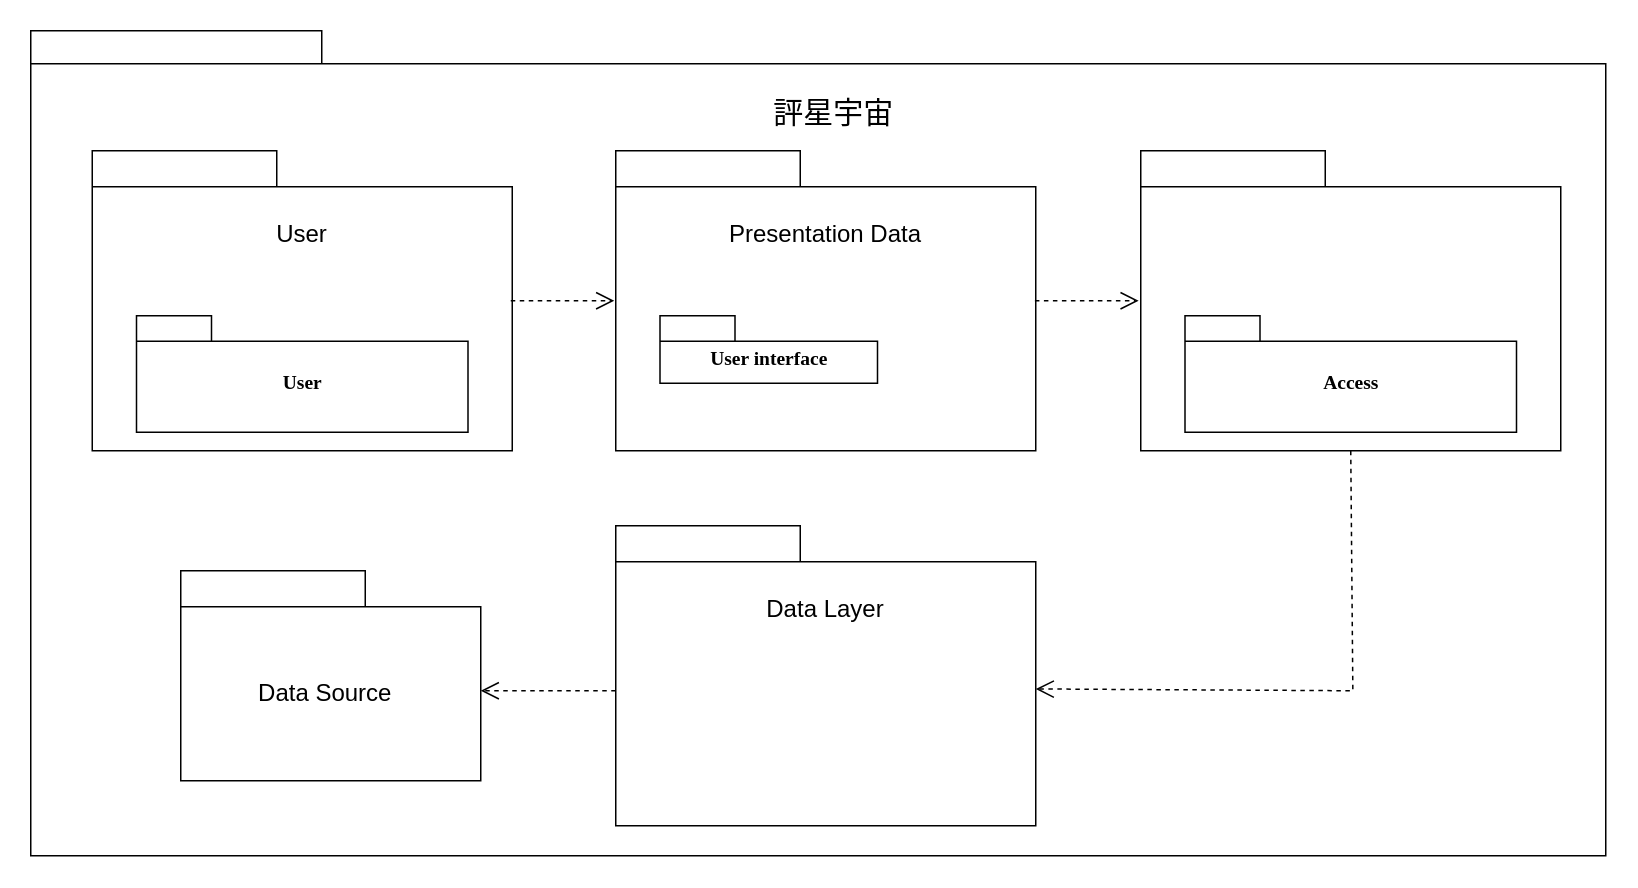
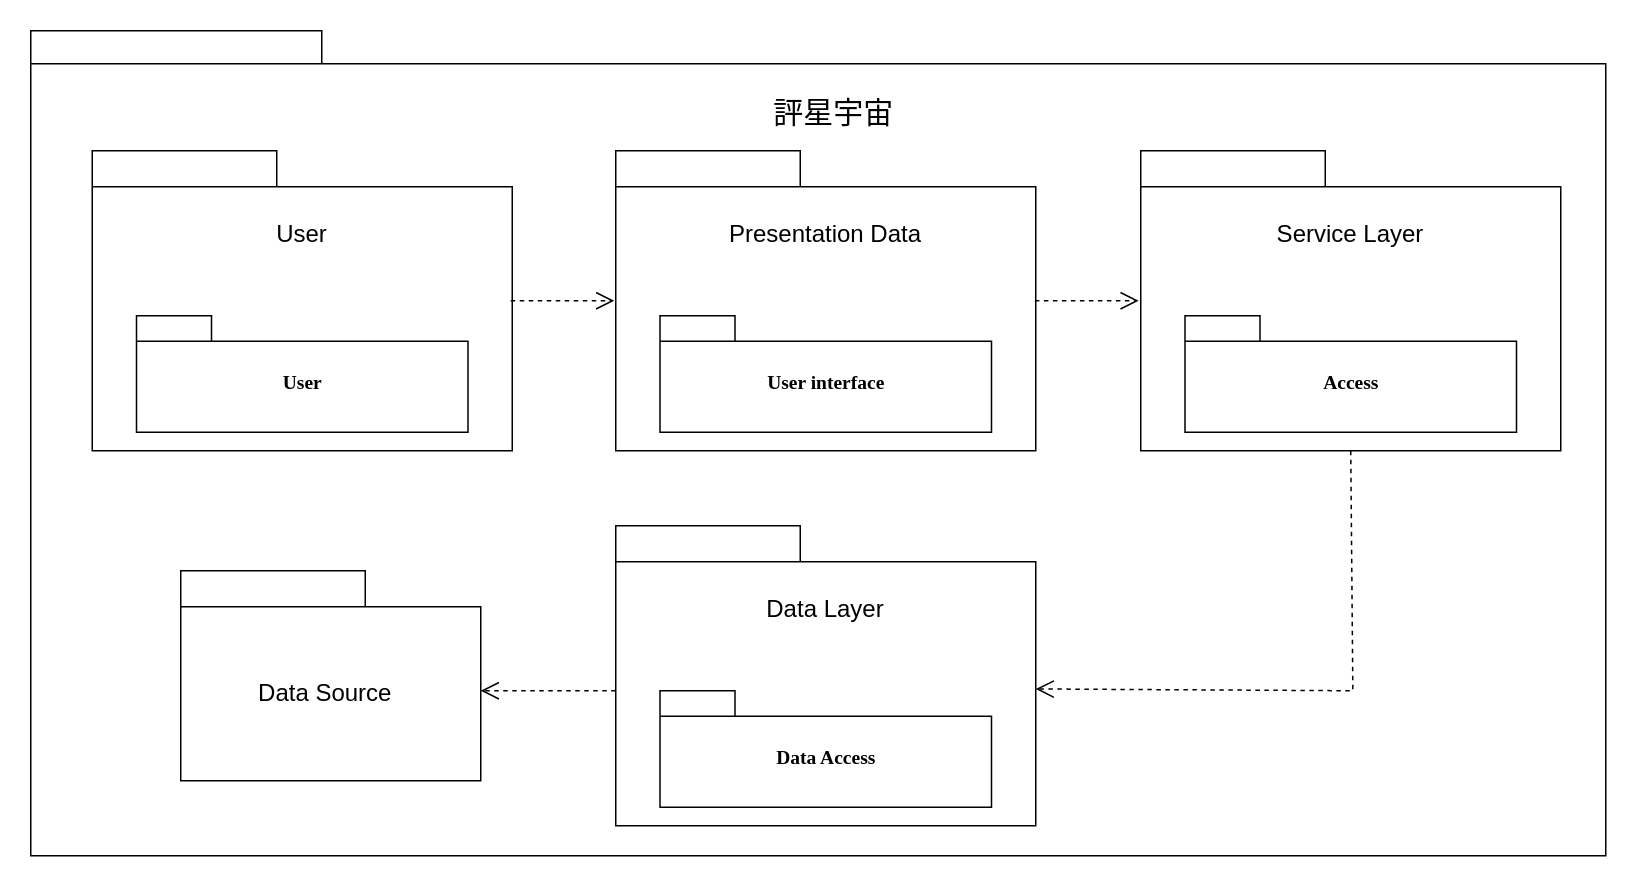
none -> (1351, 233)
(769, 350) -> (826, 374)
none -> (826, 749)
